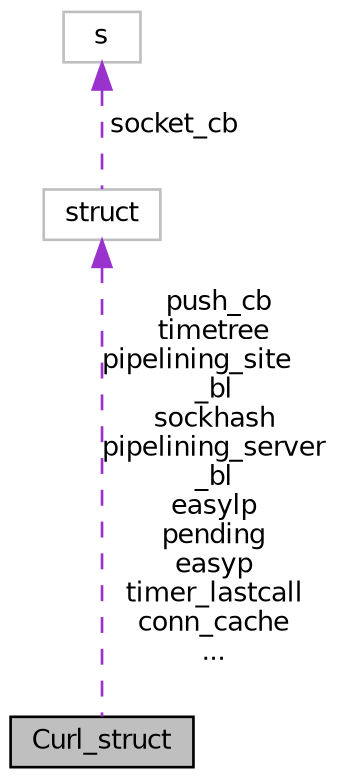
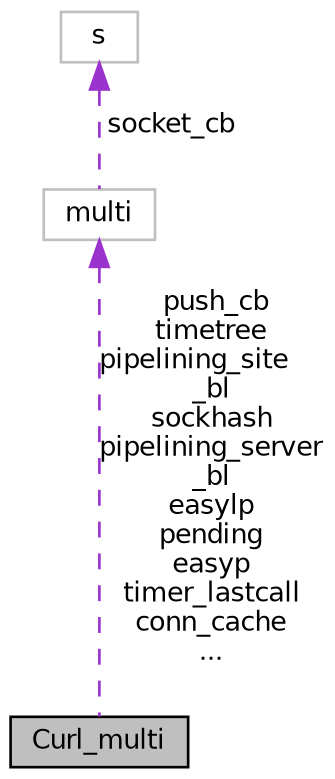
(102, 215) -> (99, 215)
(102, 742) -> (99, 742)
